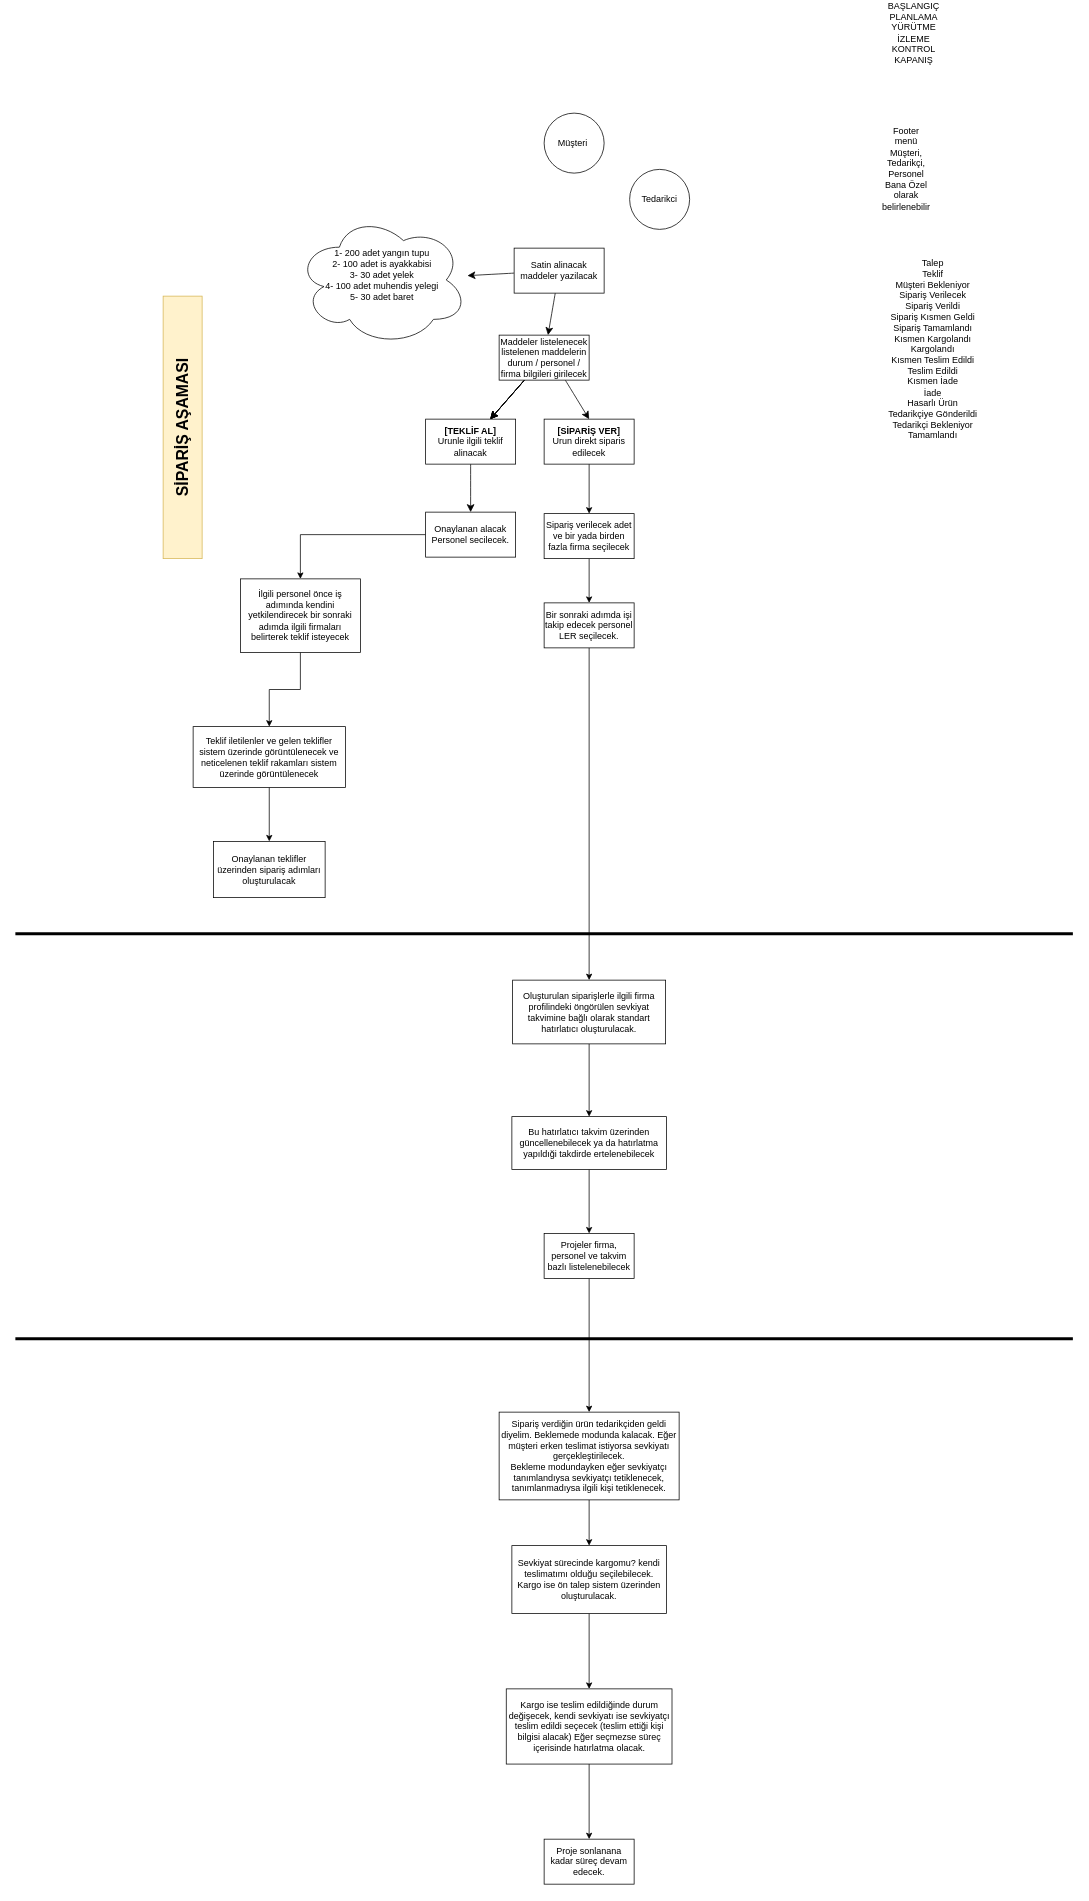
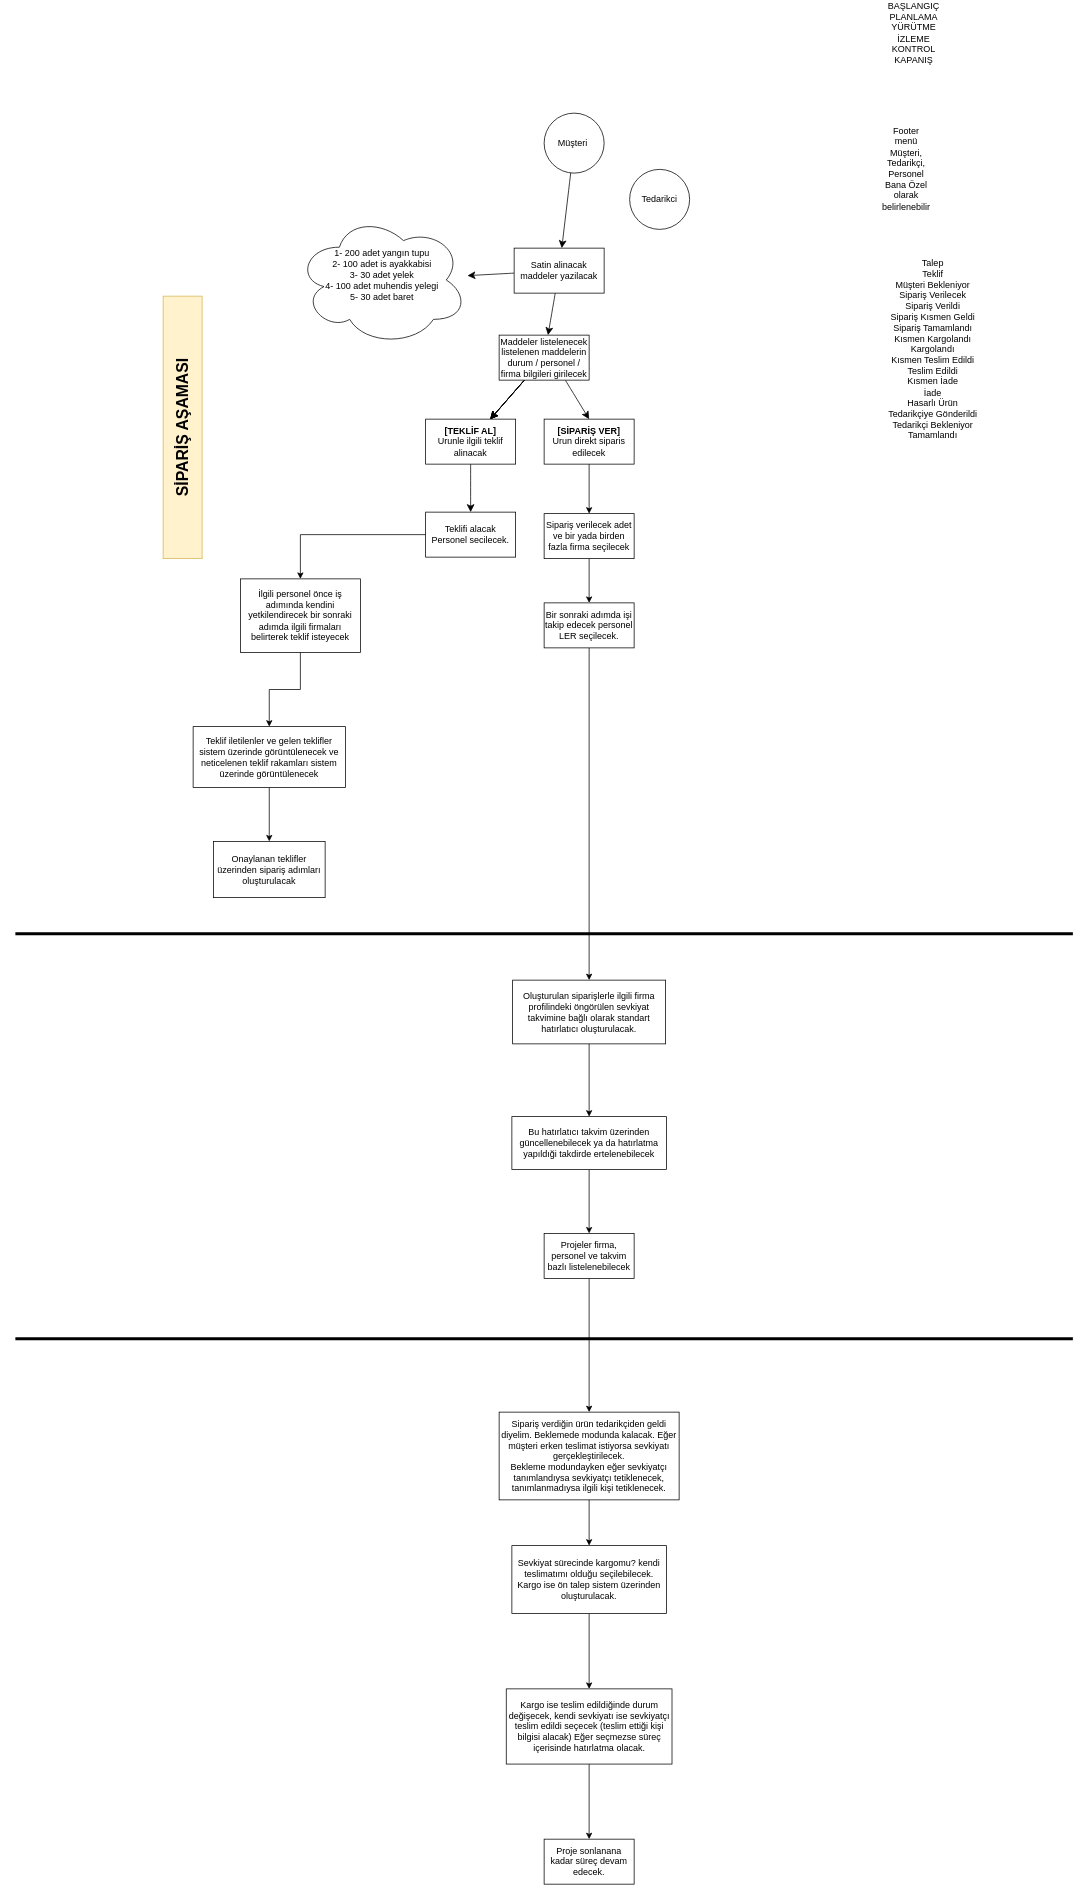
none -> (567, 208)
(471, 534) -> (471, 534)
